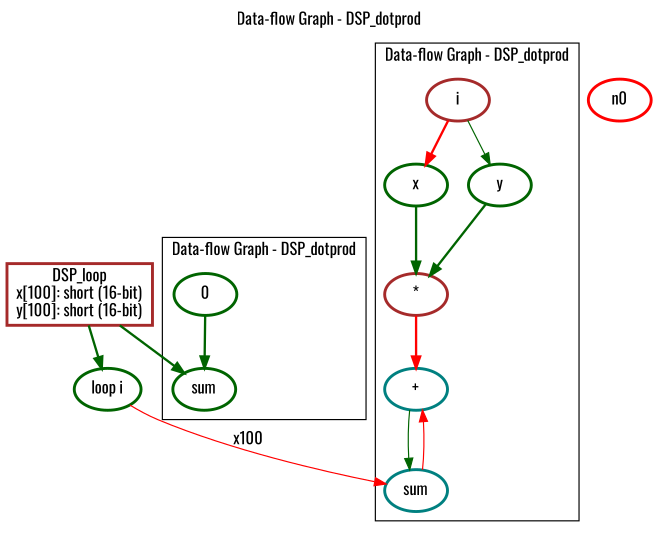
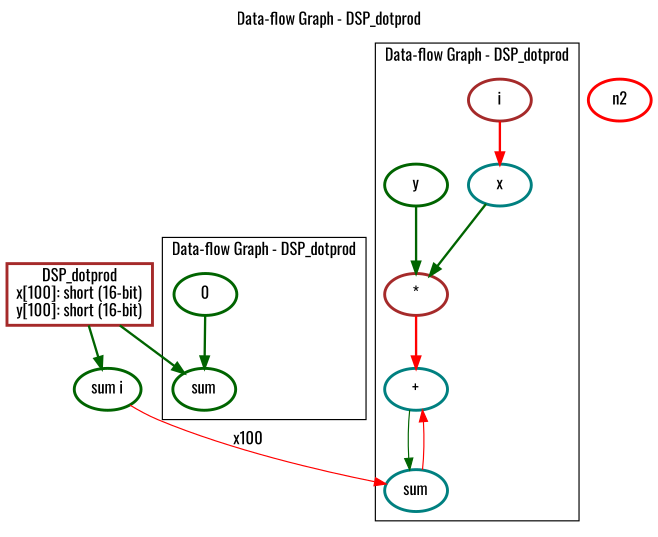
(620, 100) -> (620, 100)
(476, 137) -> none
(416, 185) -> (500, 185)
(80, 294) -> (80, 294)
(108, 389) -> (108, 389)
